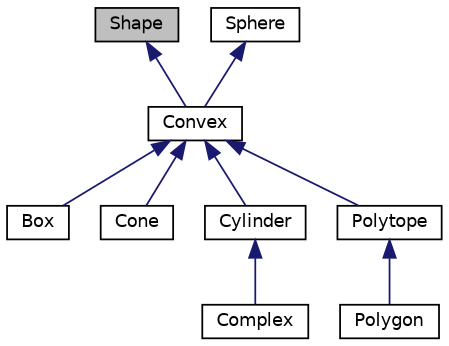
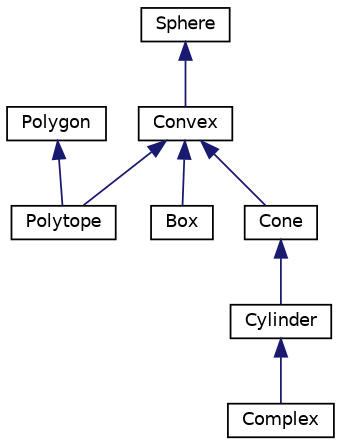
(137, 25) -> none
(230, 181) -> (281, 281)
(390, 281) -> (61, 182)
